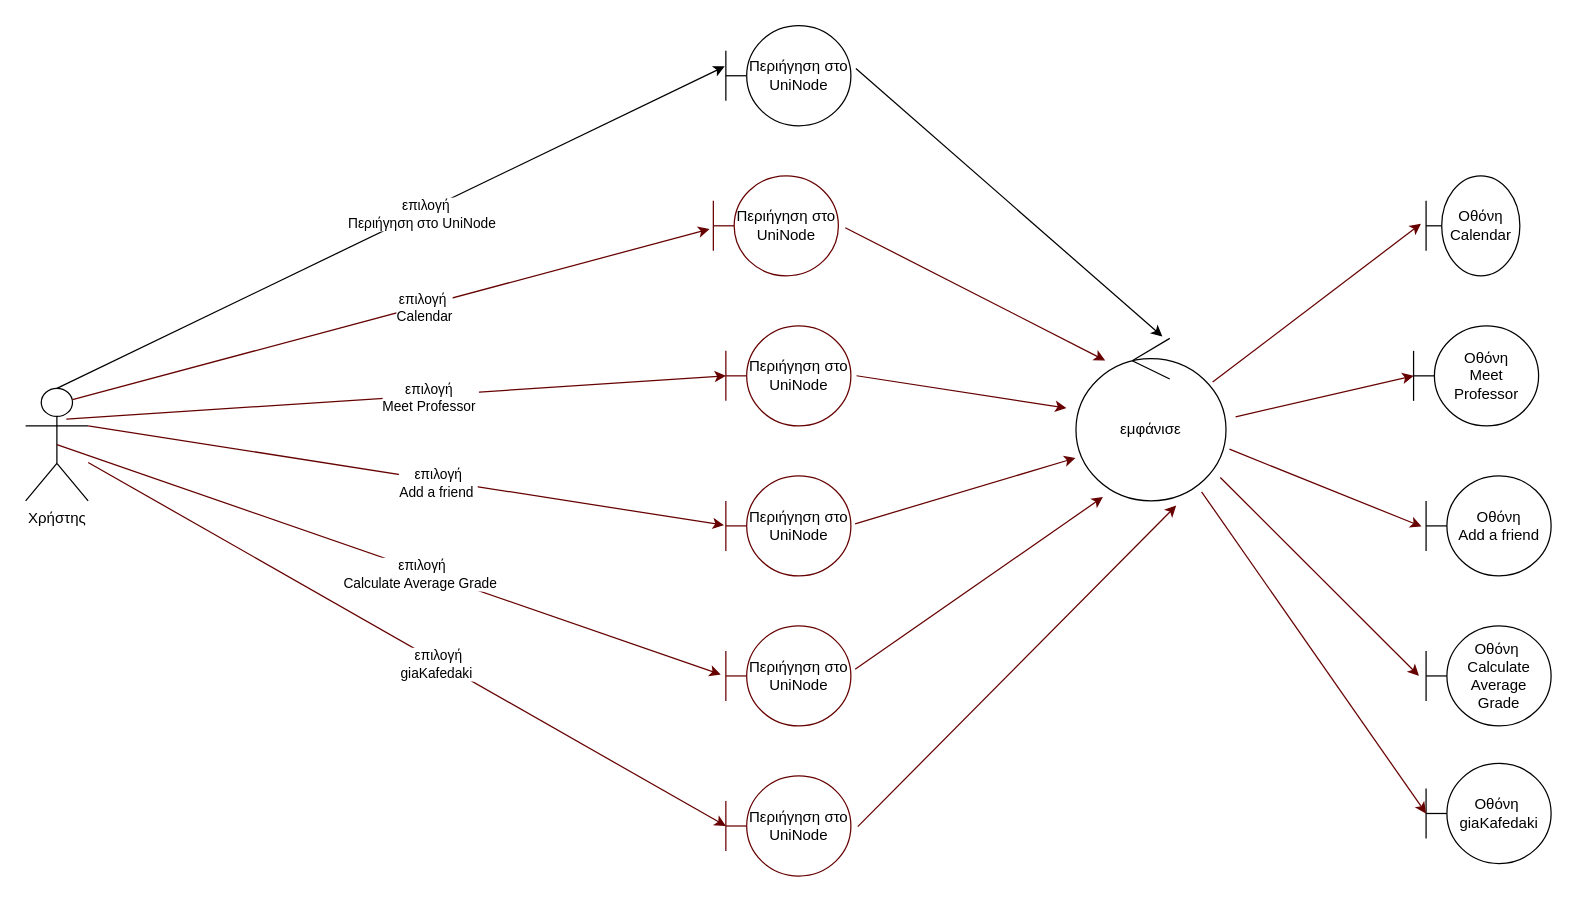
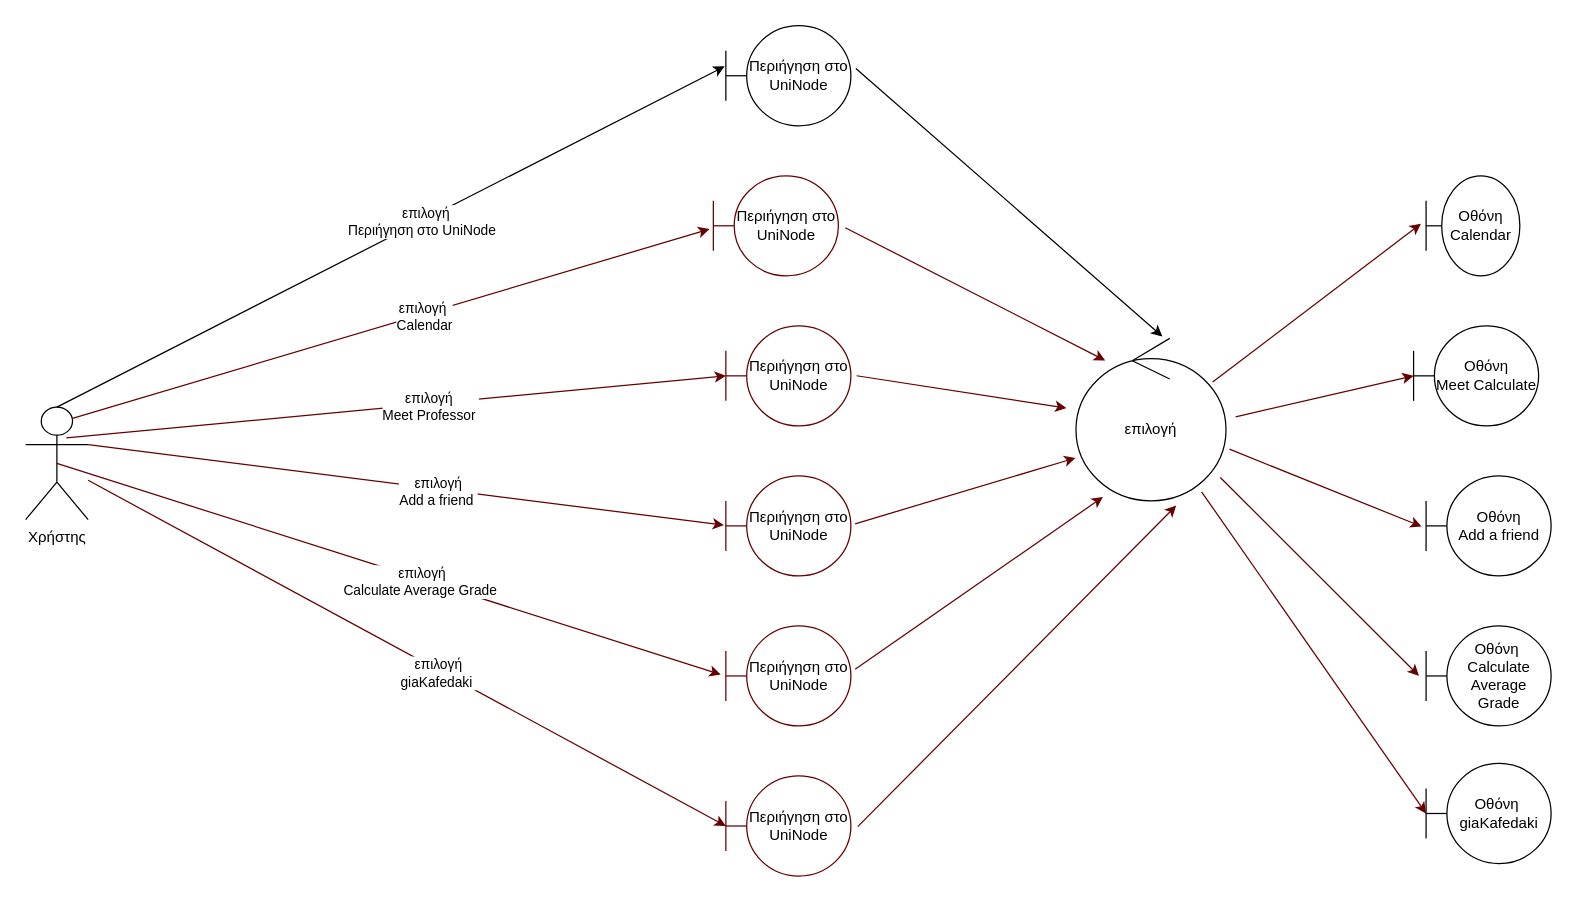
(1486, 376) -> (1486, 376)
(1151, 429) -> (1151, 429)
(57, 444) -> (57, 463)
